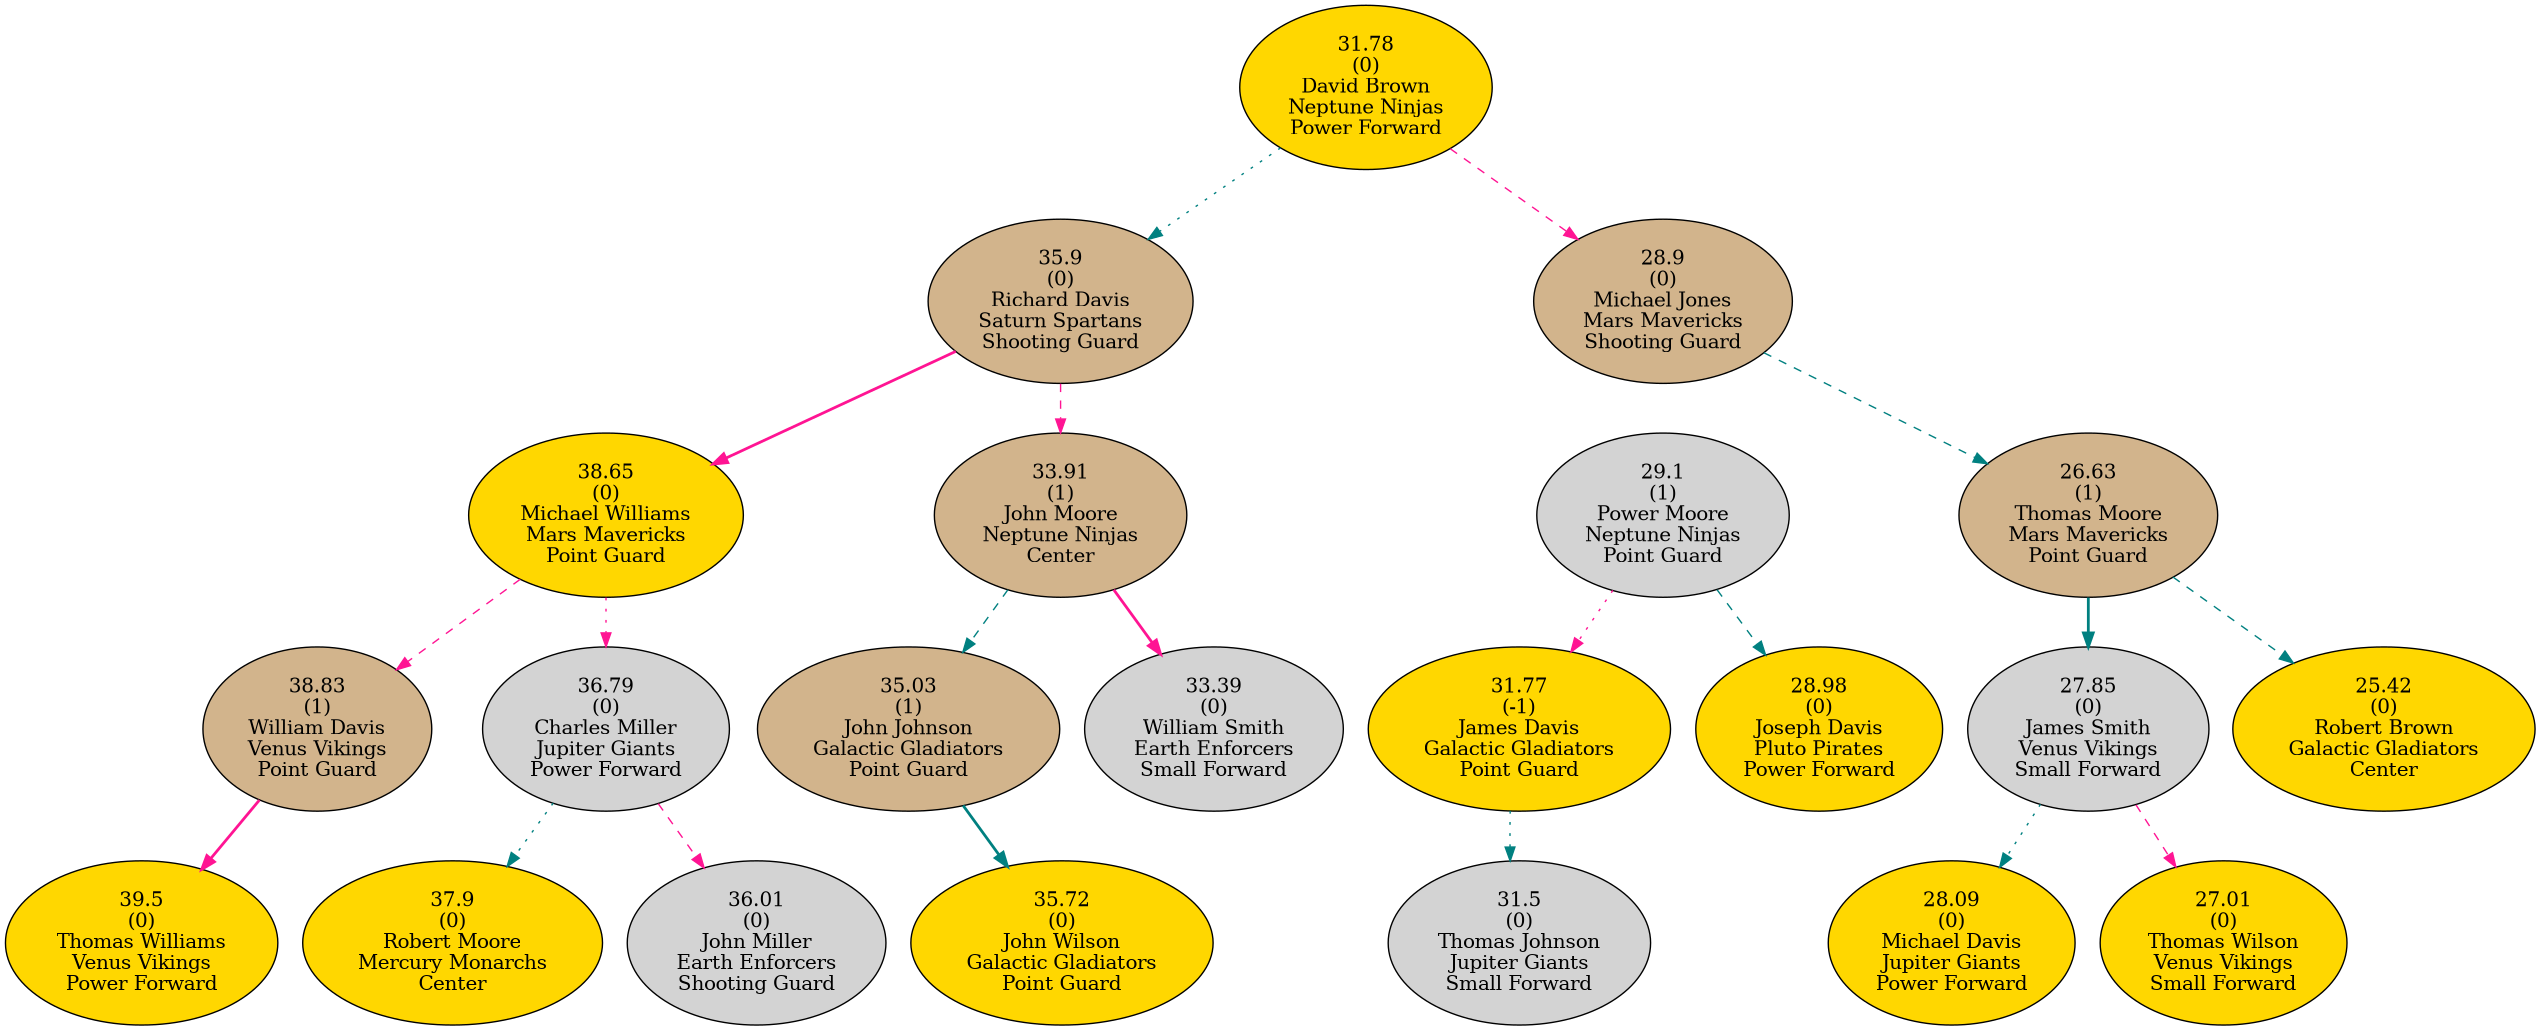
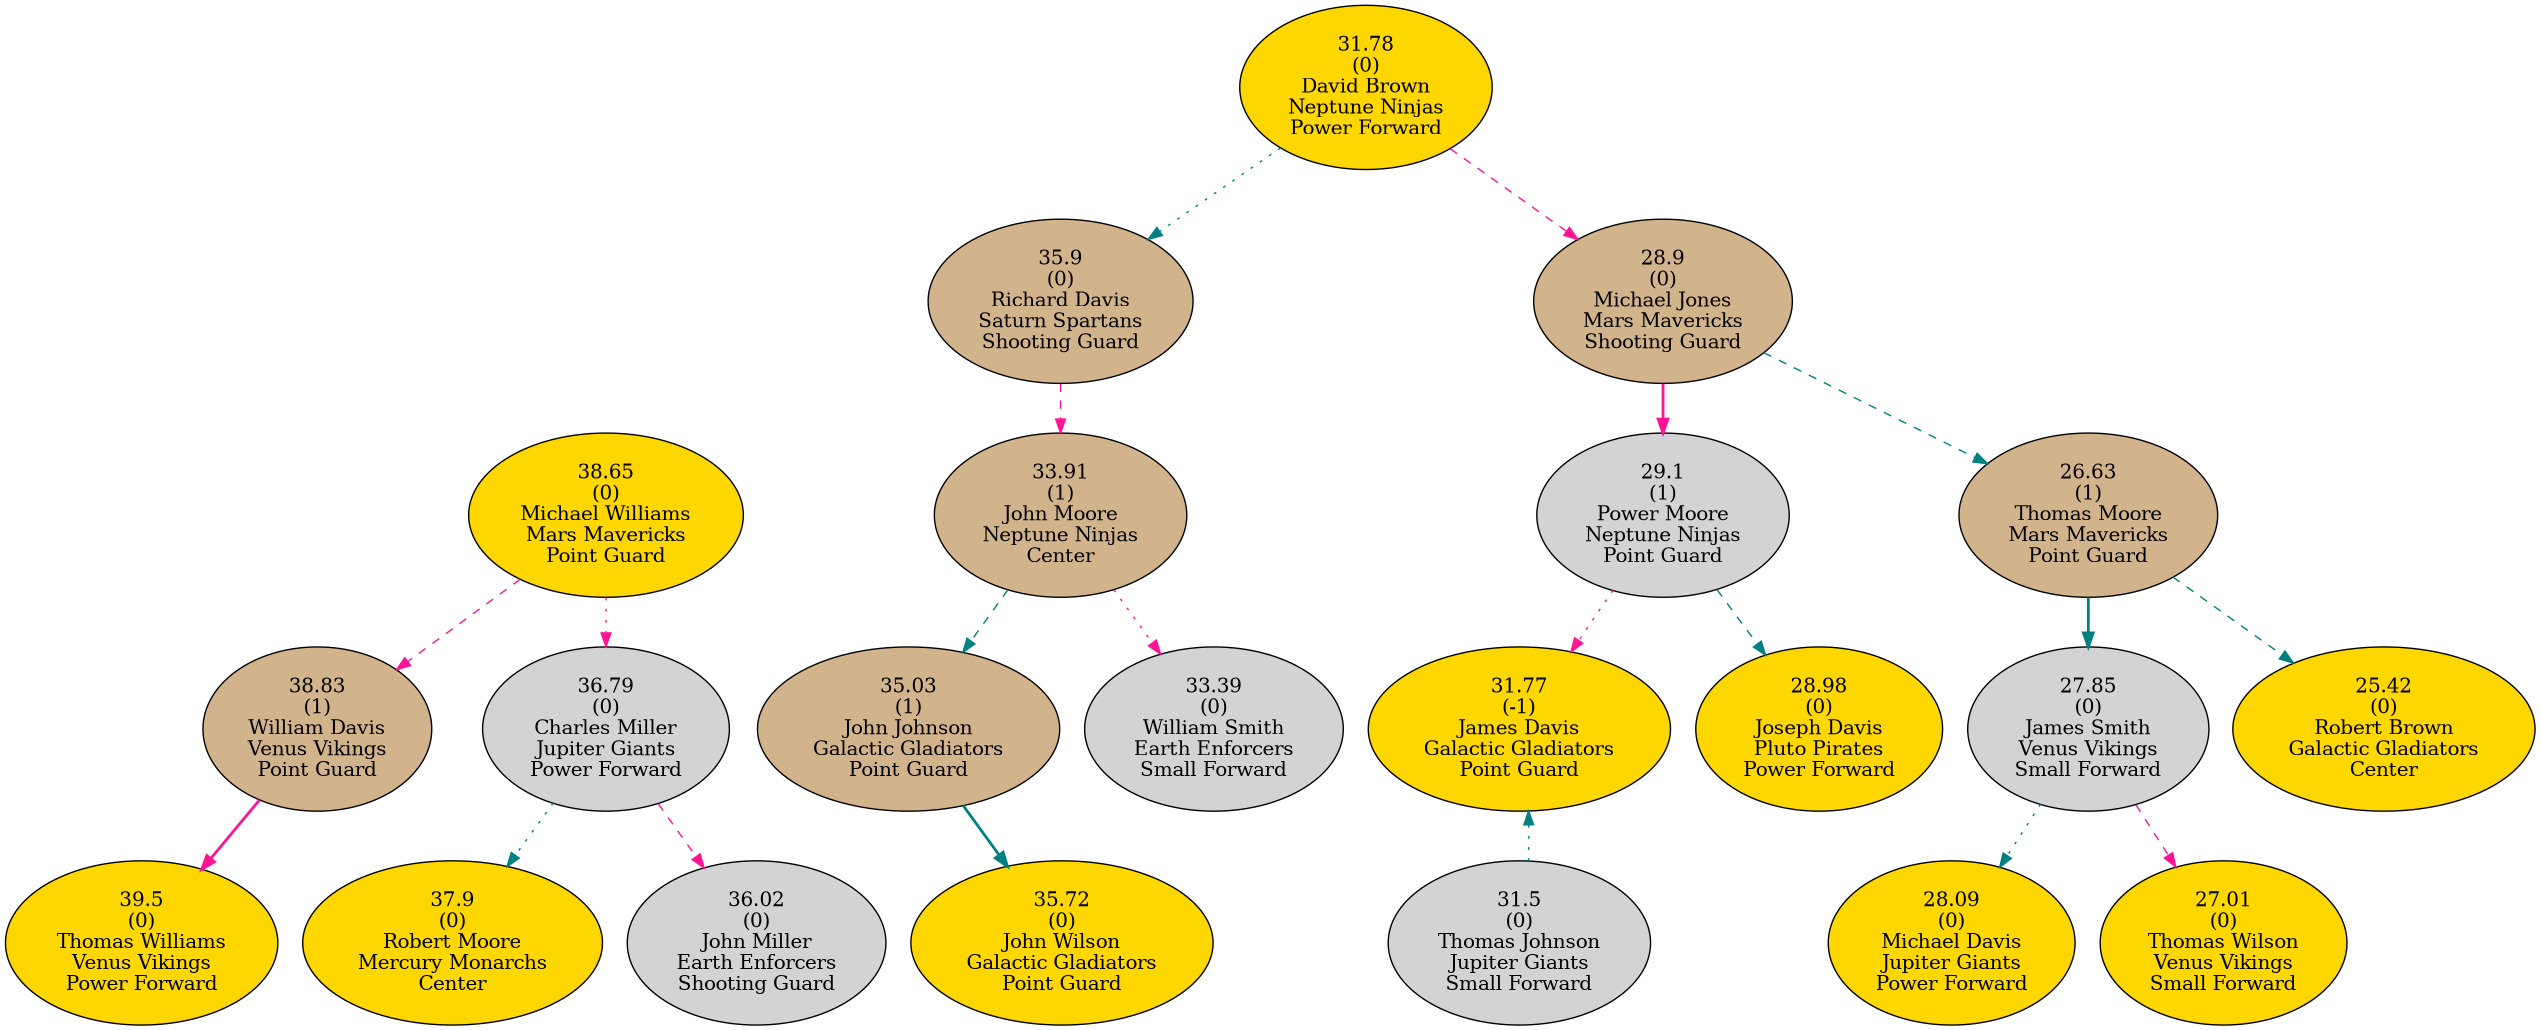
none -> (1663, 401)
(841, 405) -> none
(1133, 616) -> (1133, 616)
(1510, 829) -> (1529, 843)
(757, 943) -> (757, 943)
